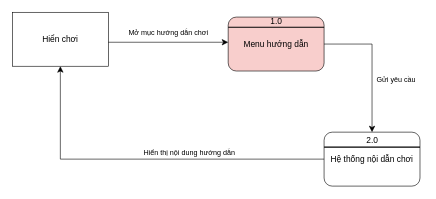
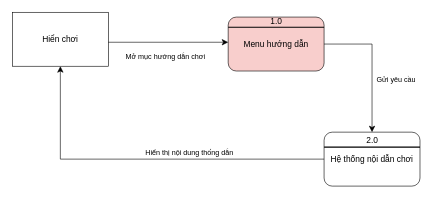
(168, 33) -> (165, 57)
(190, 153) -> (190, 153)
